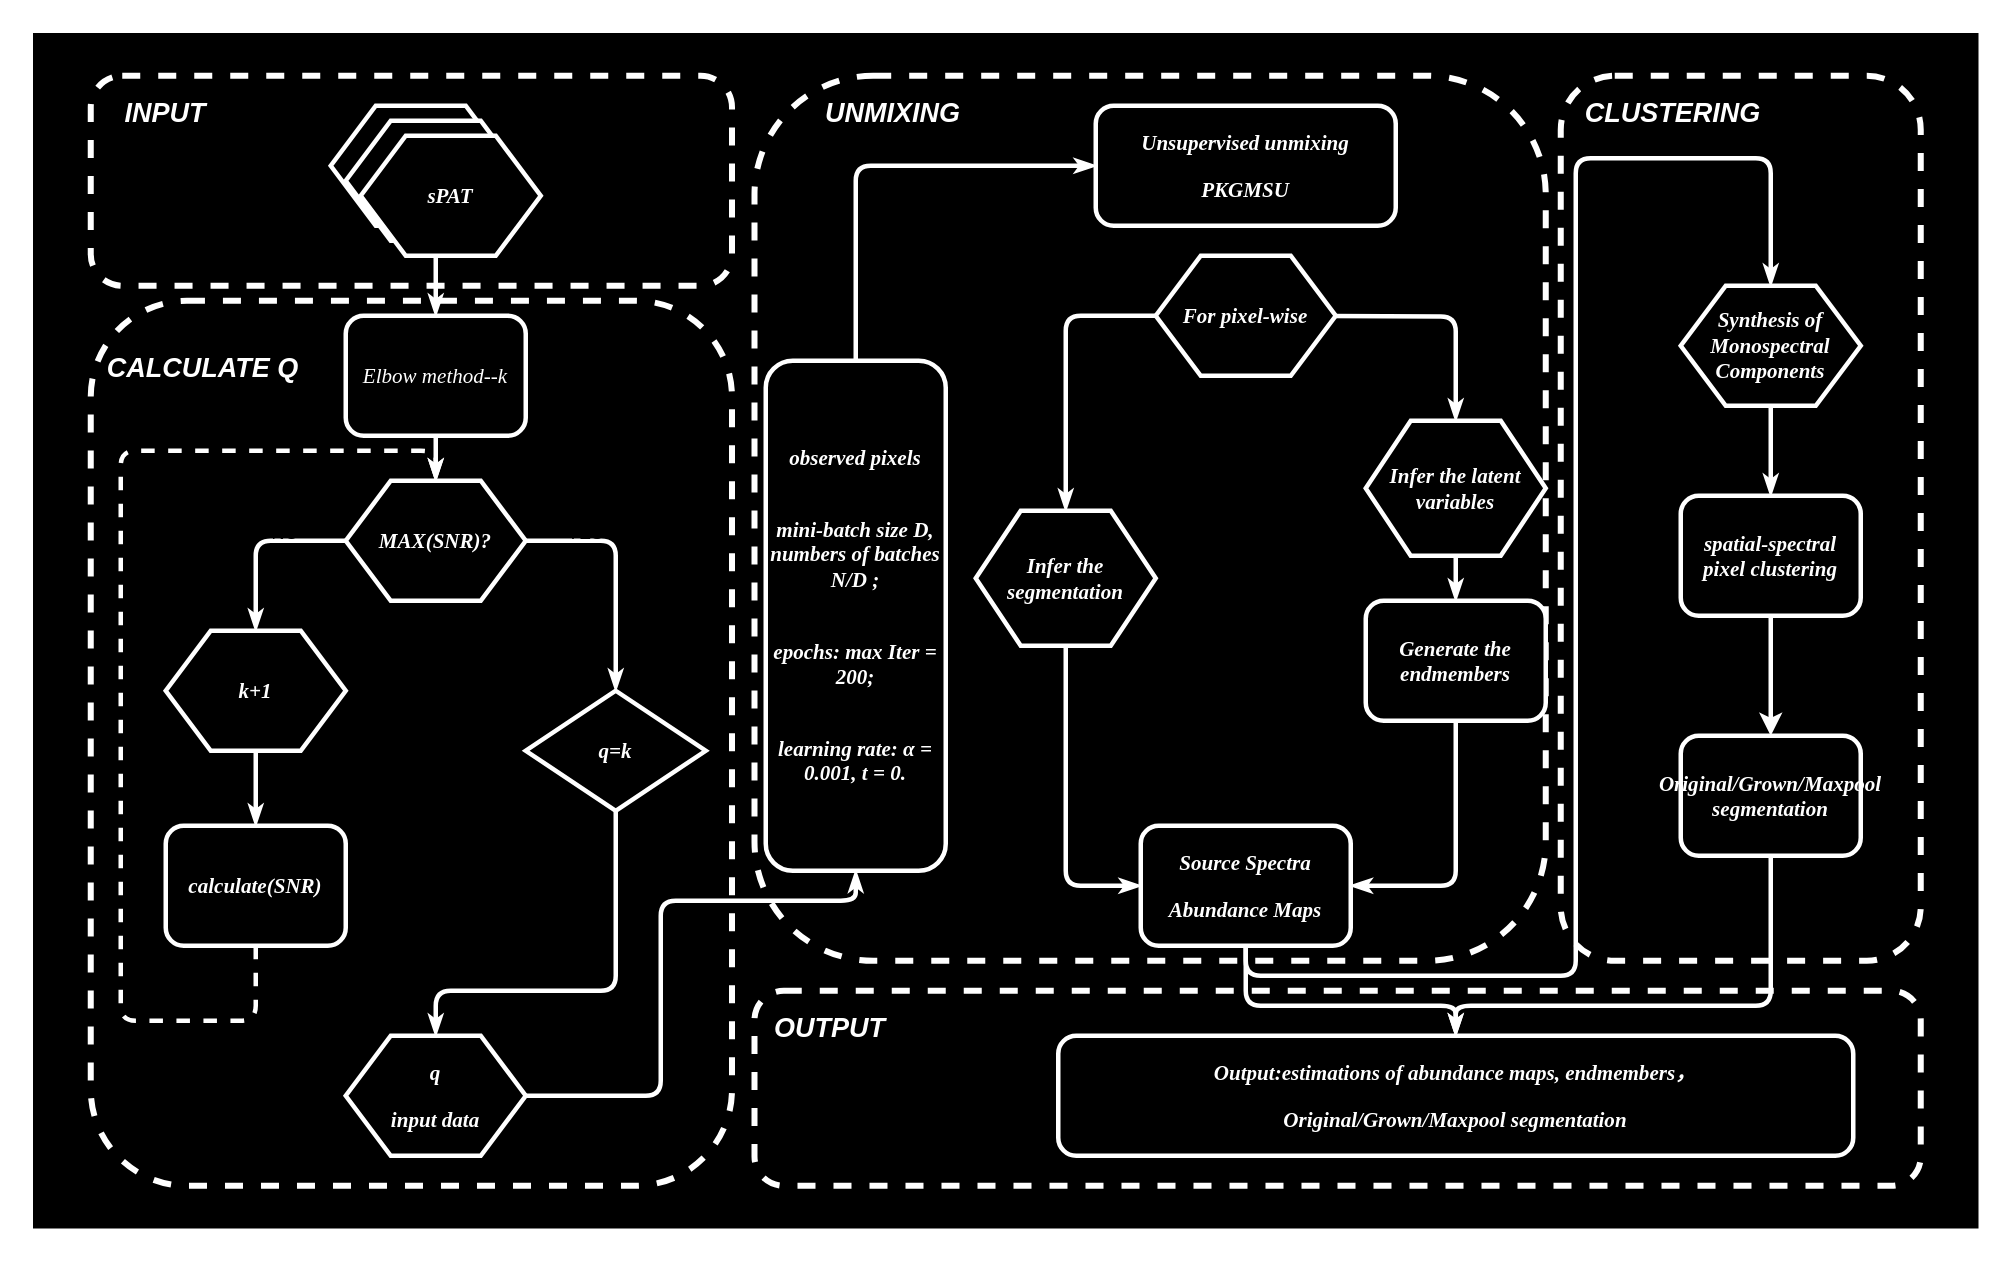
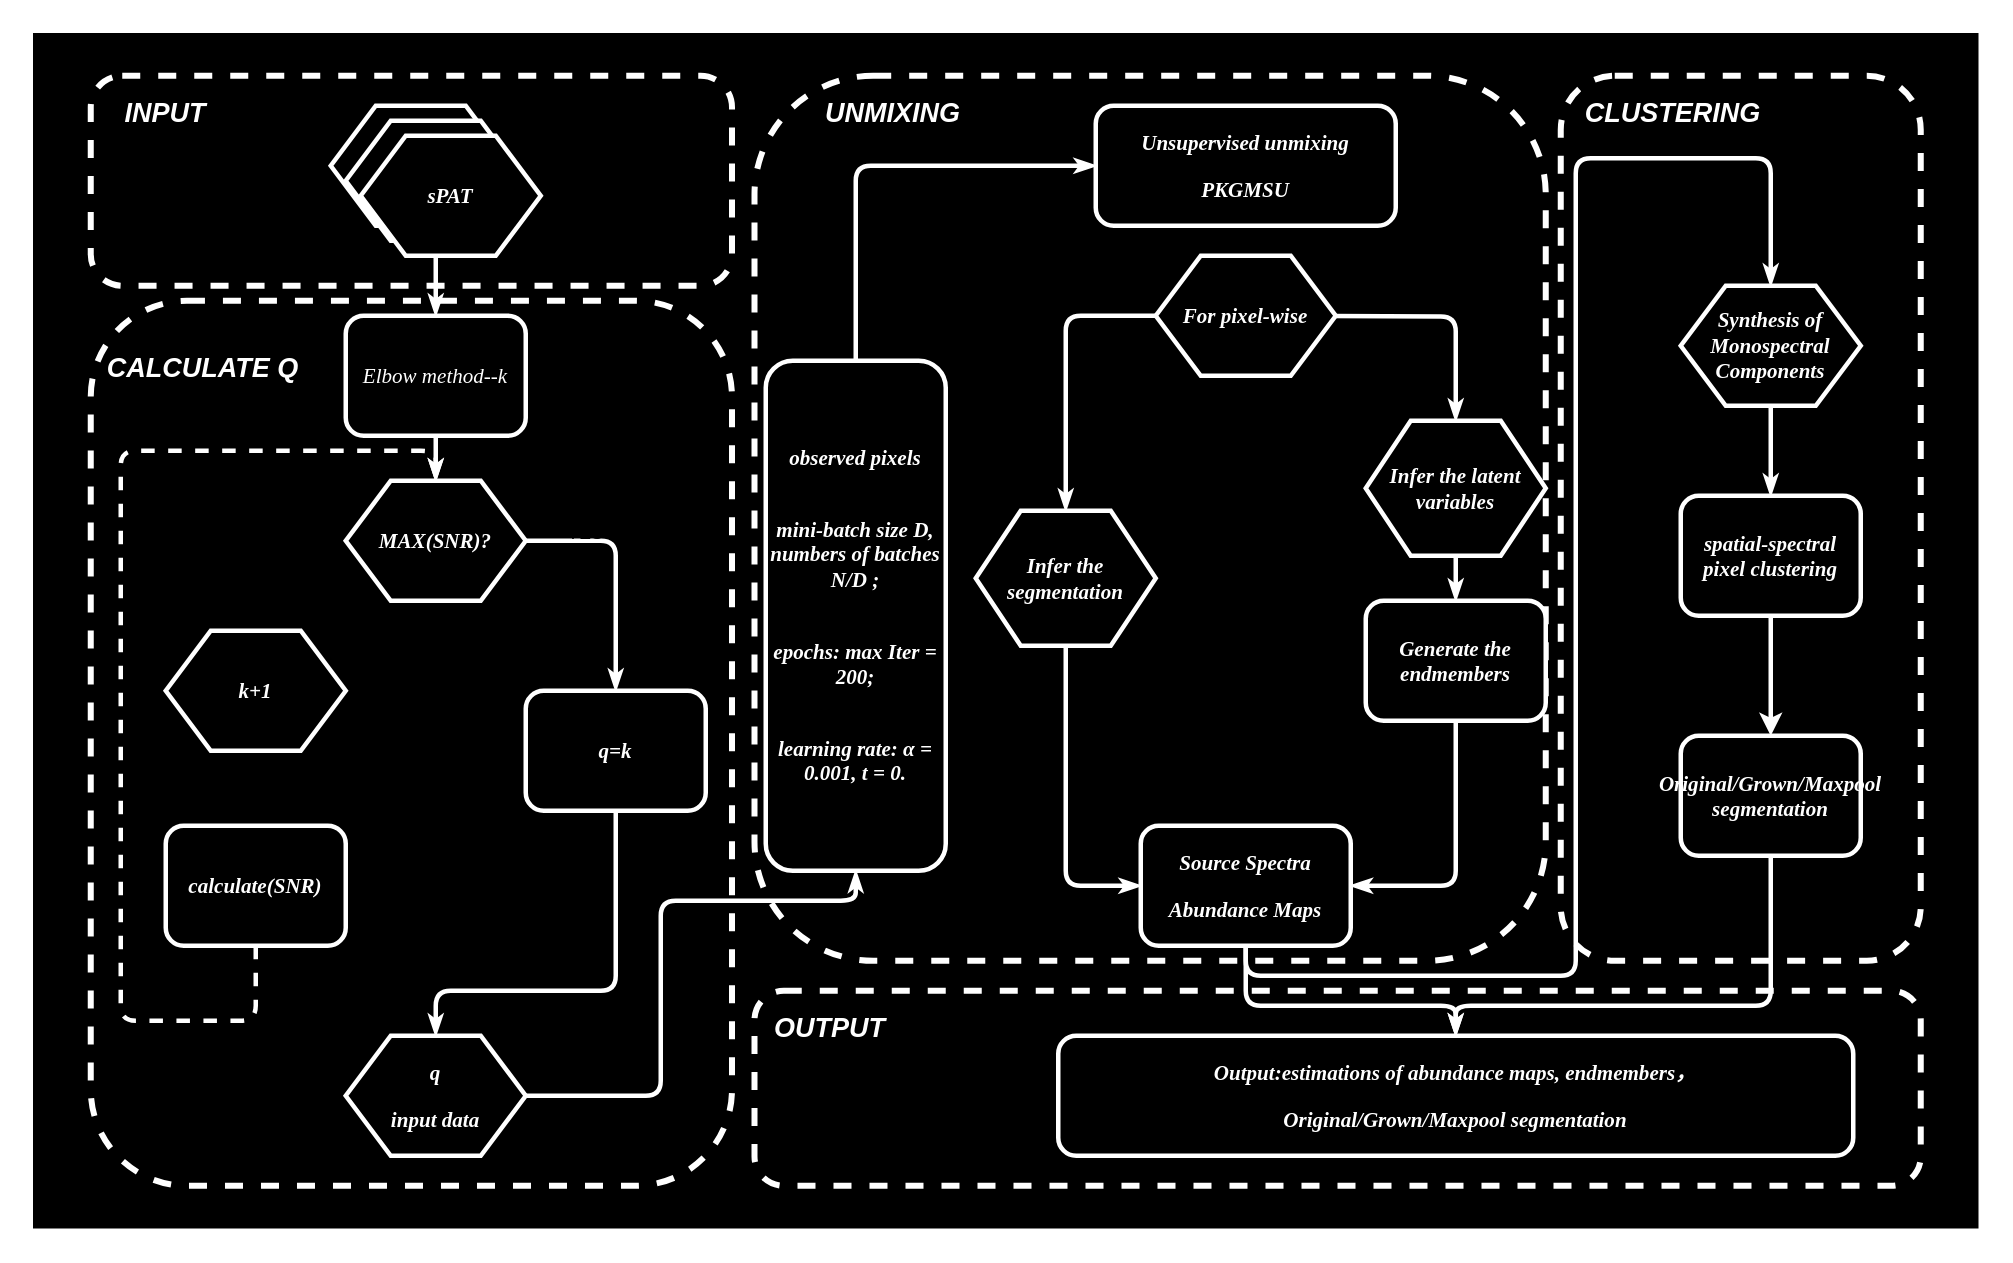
(267, 541) -> none
(616, 751) -> (616, 751)
(256, 781) -> none
